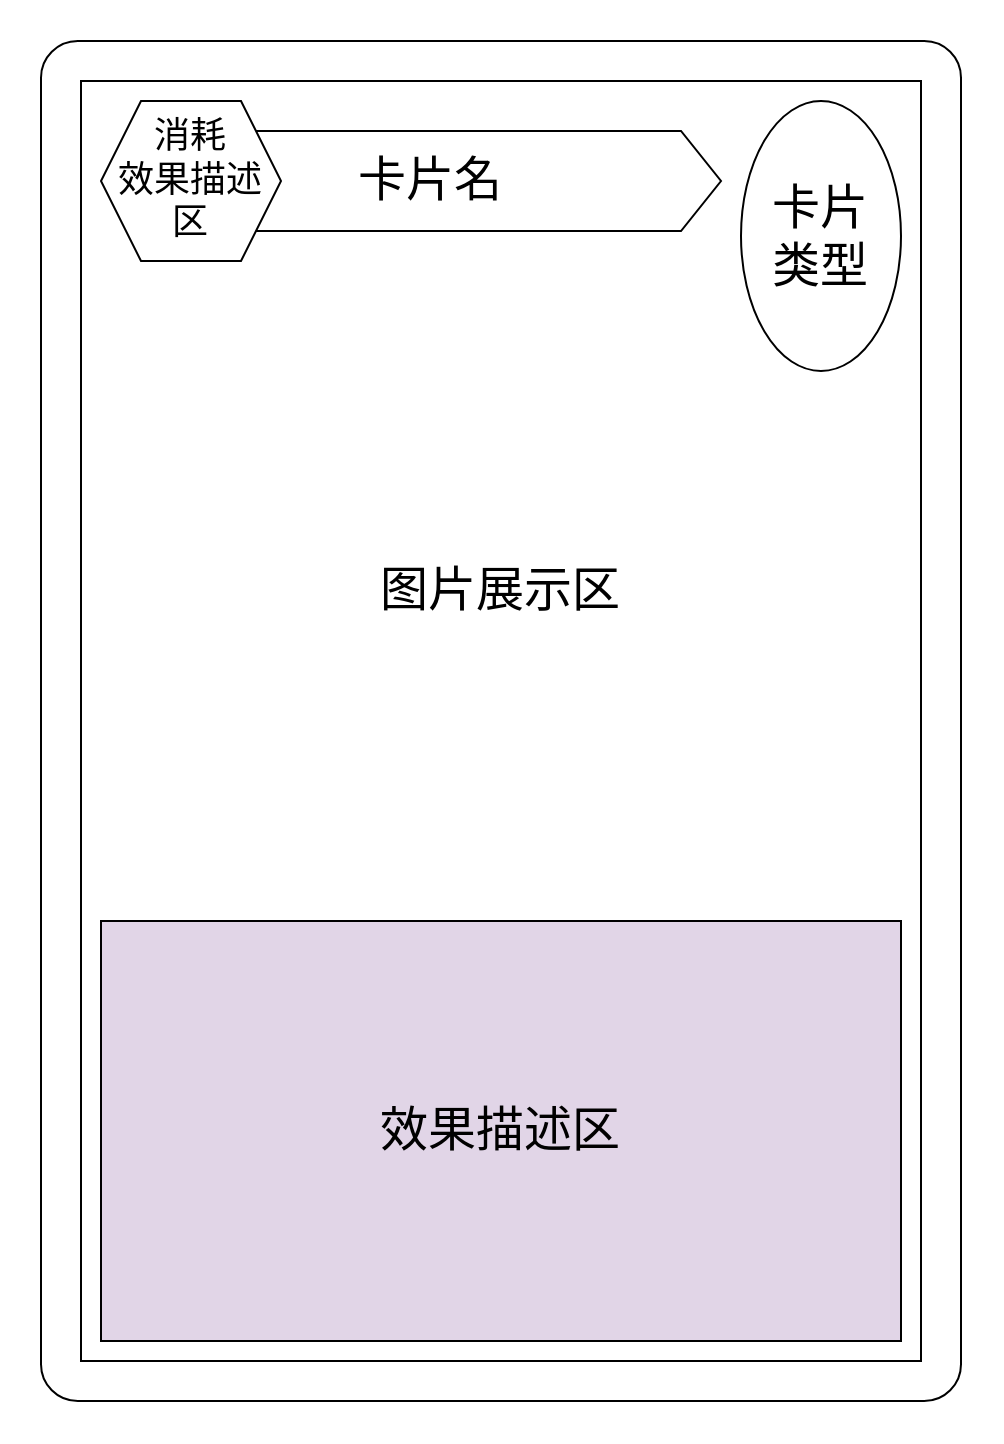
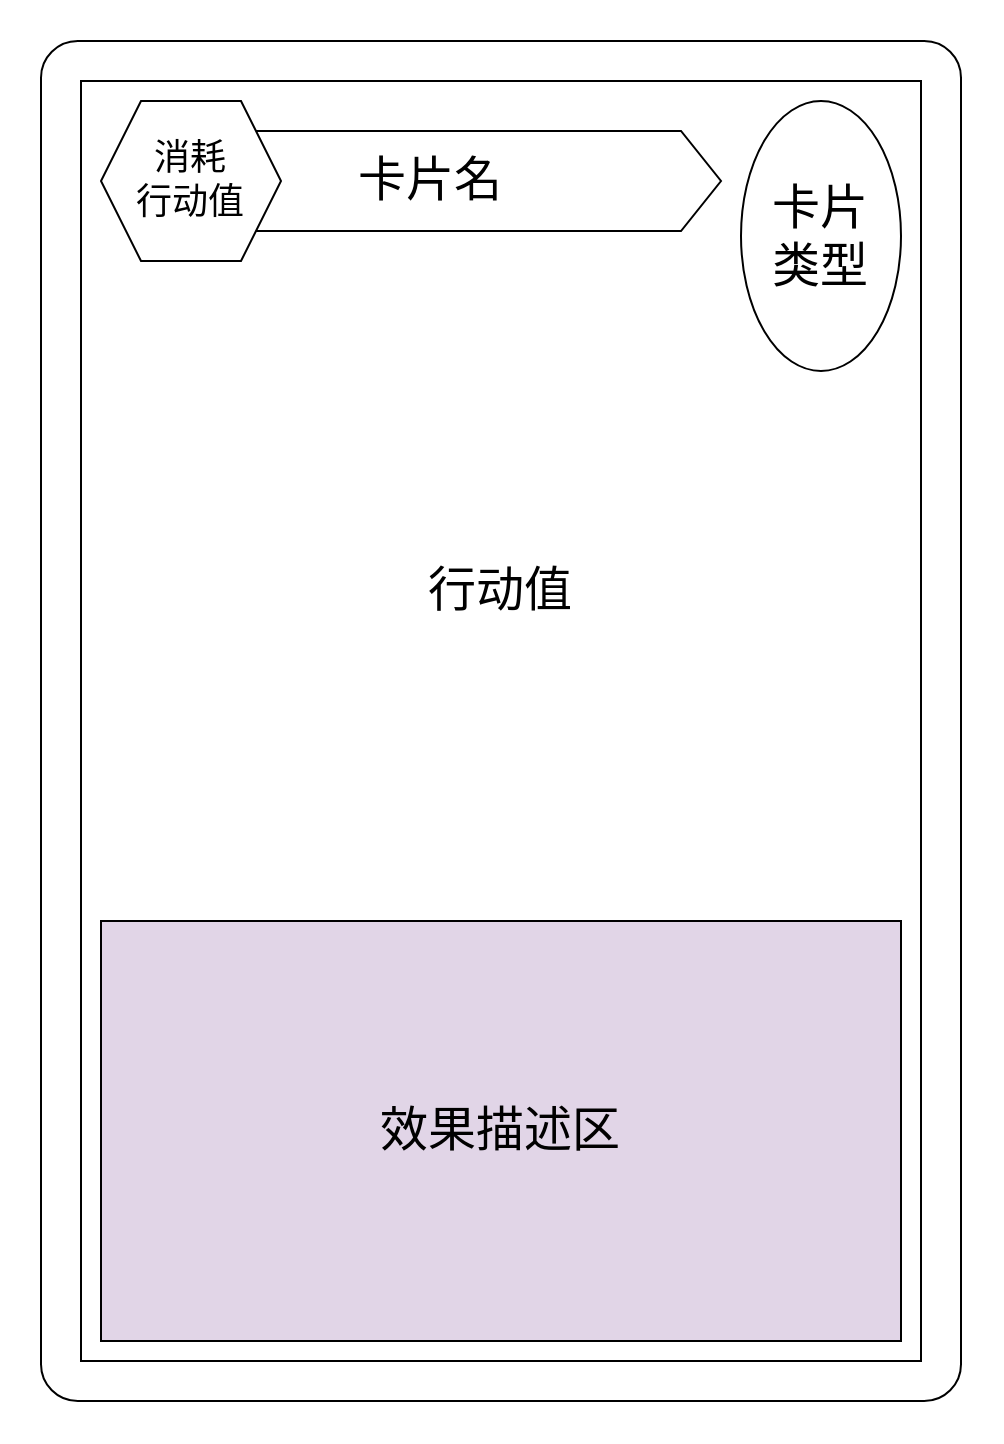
(191, 181) -> (191, 181)
(501, 591) -> (501, 591)
